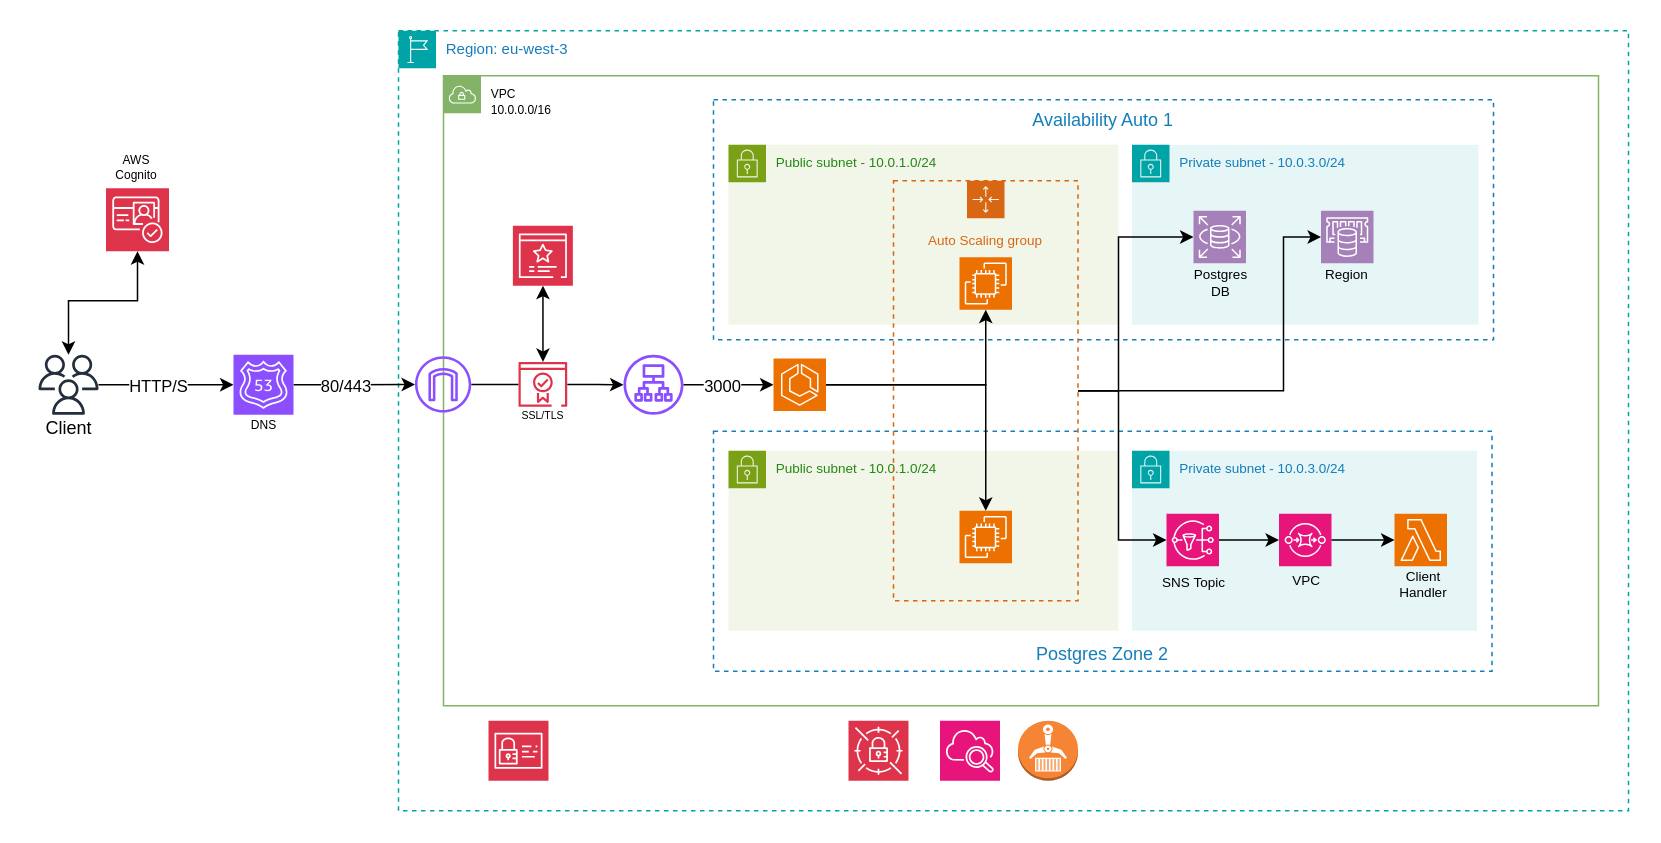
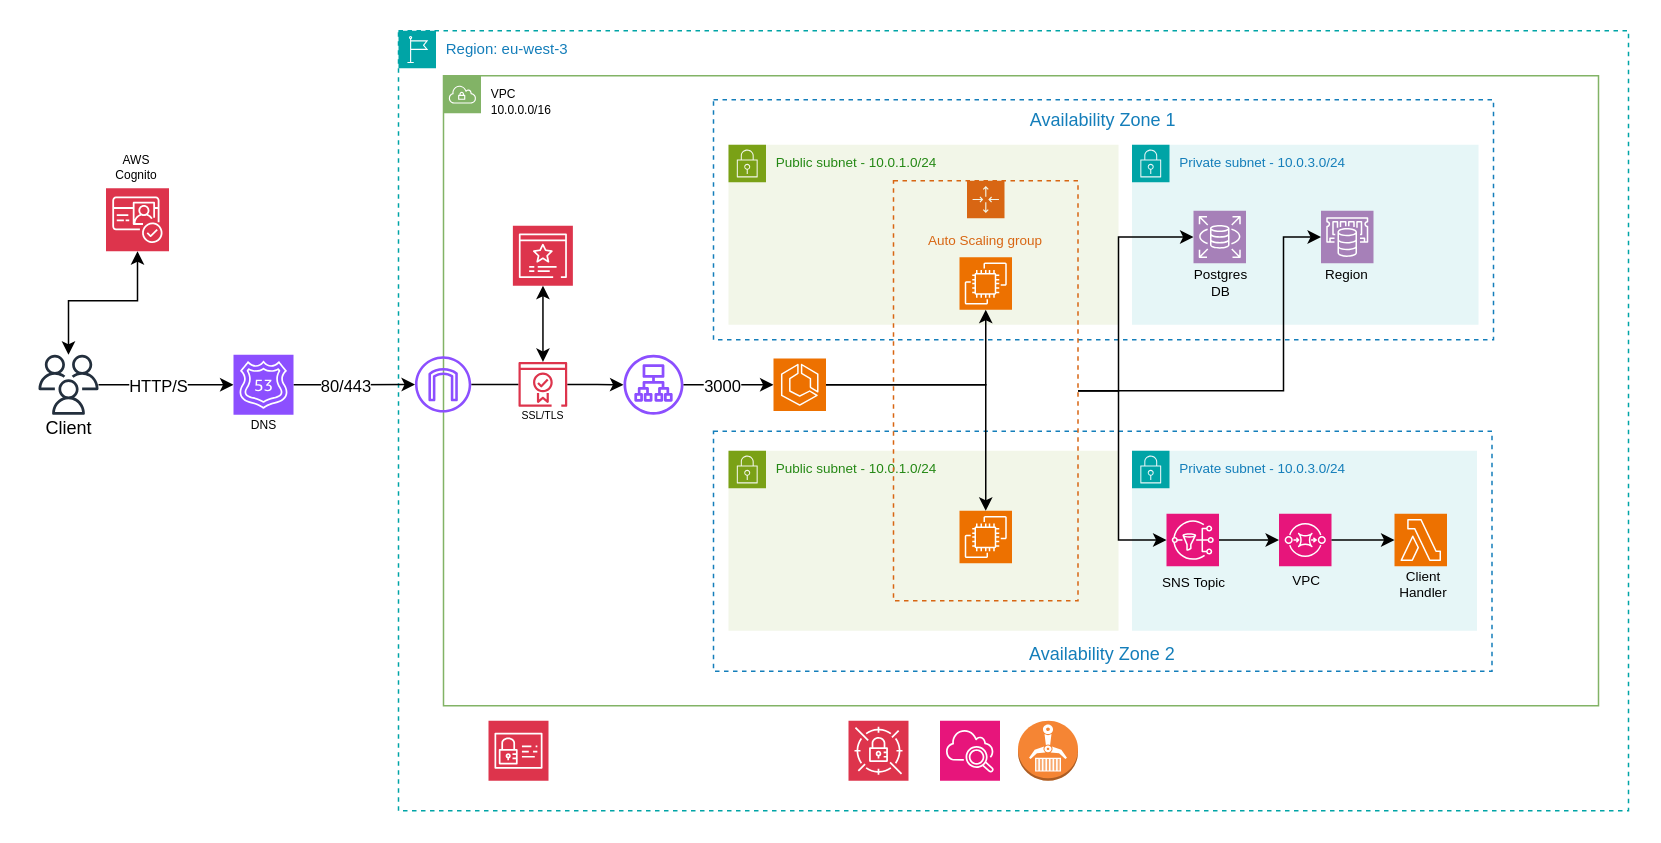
(1103, 121) -> (1103, 121)
(1103, 655) -> (1103, 655)
